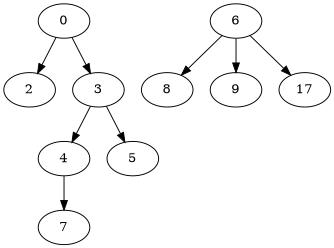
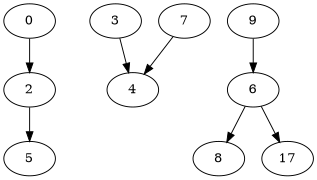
(79, 51) -> none
(236, 51) -> (253, 51)
(113, 120) -> (30, 120)
(64, 188) -> (162, 52)
